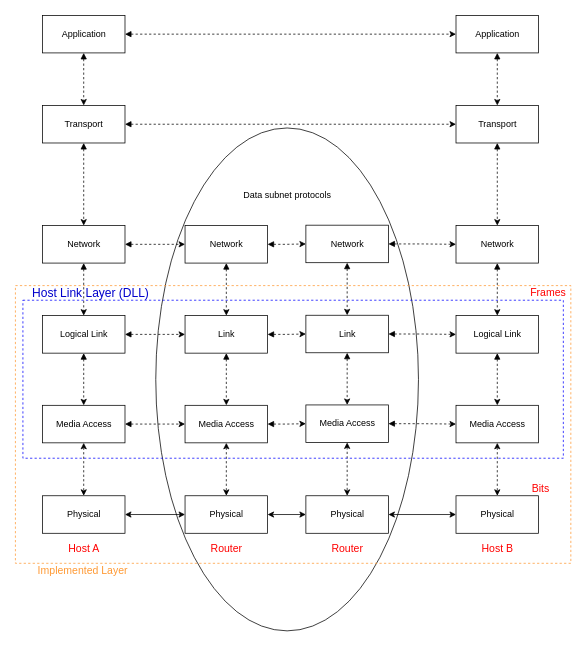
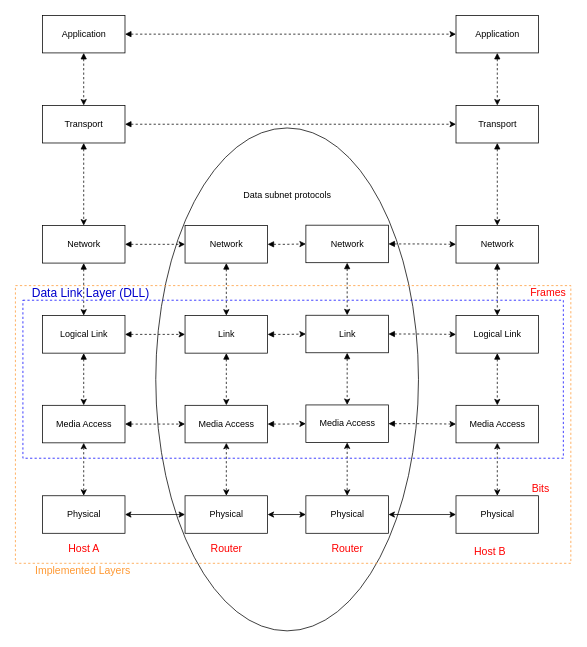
(91, 293) -> (91, 293)
(497, 548) -> (489, 552)
(83, 570) -> (83, 570)
